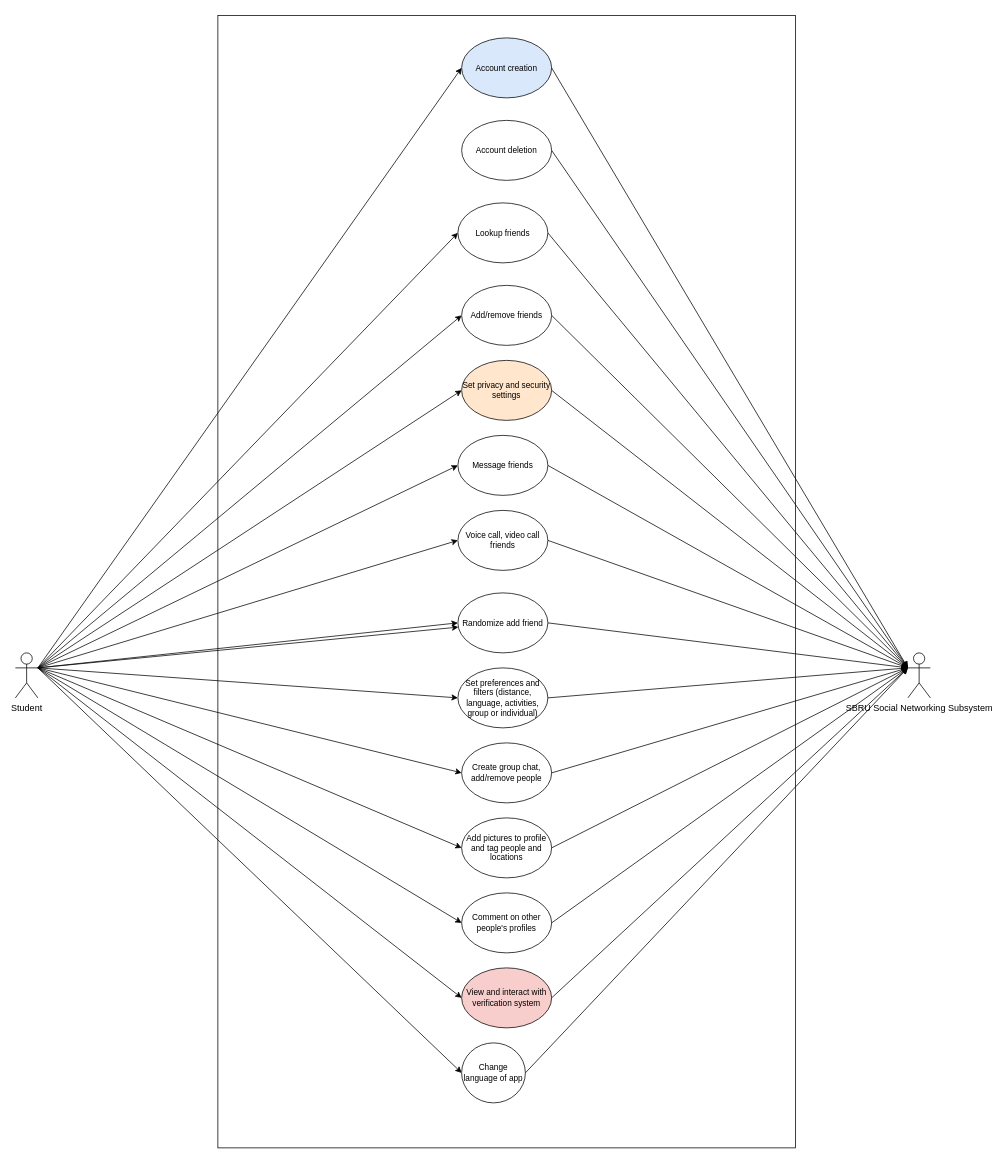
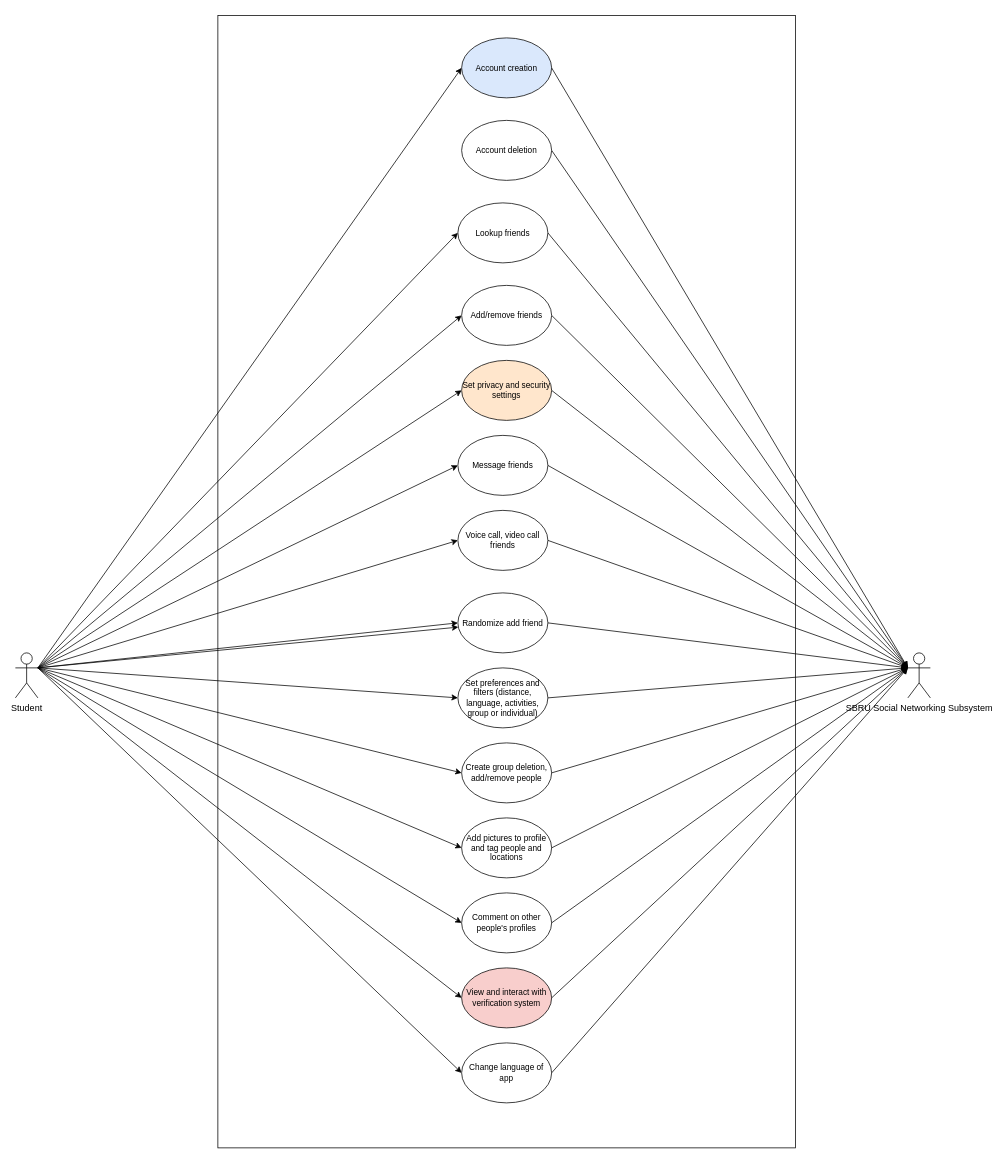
(507, 773) -> (507, 773)
(494, 1073) -> (507, 1073)
